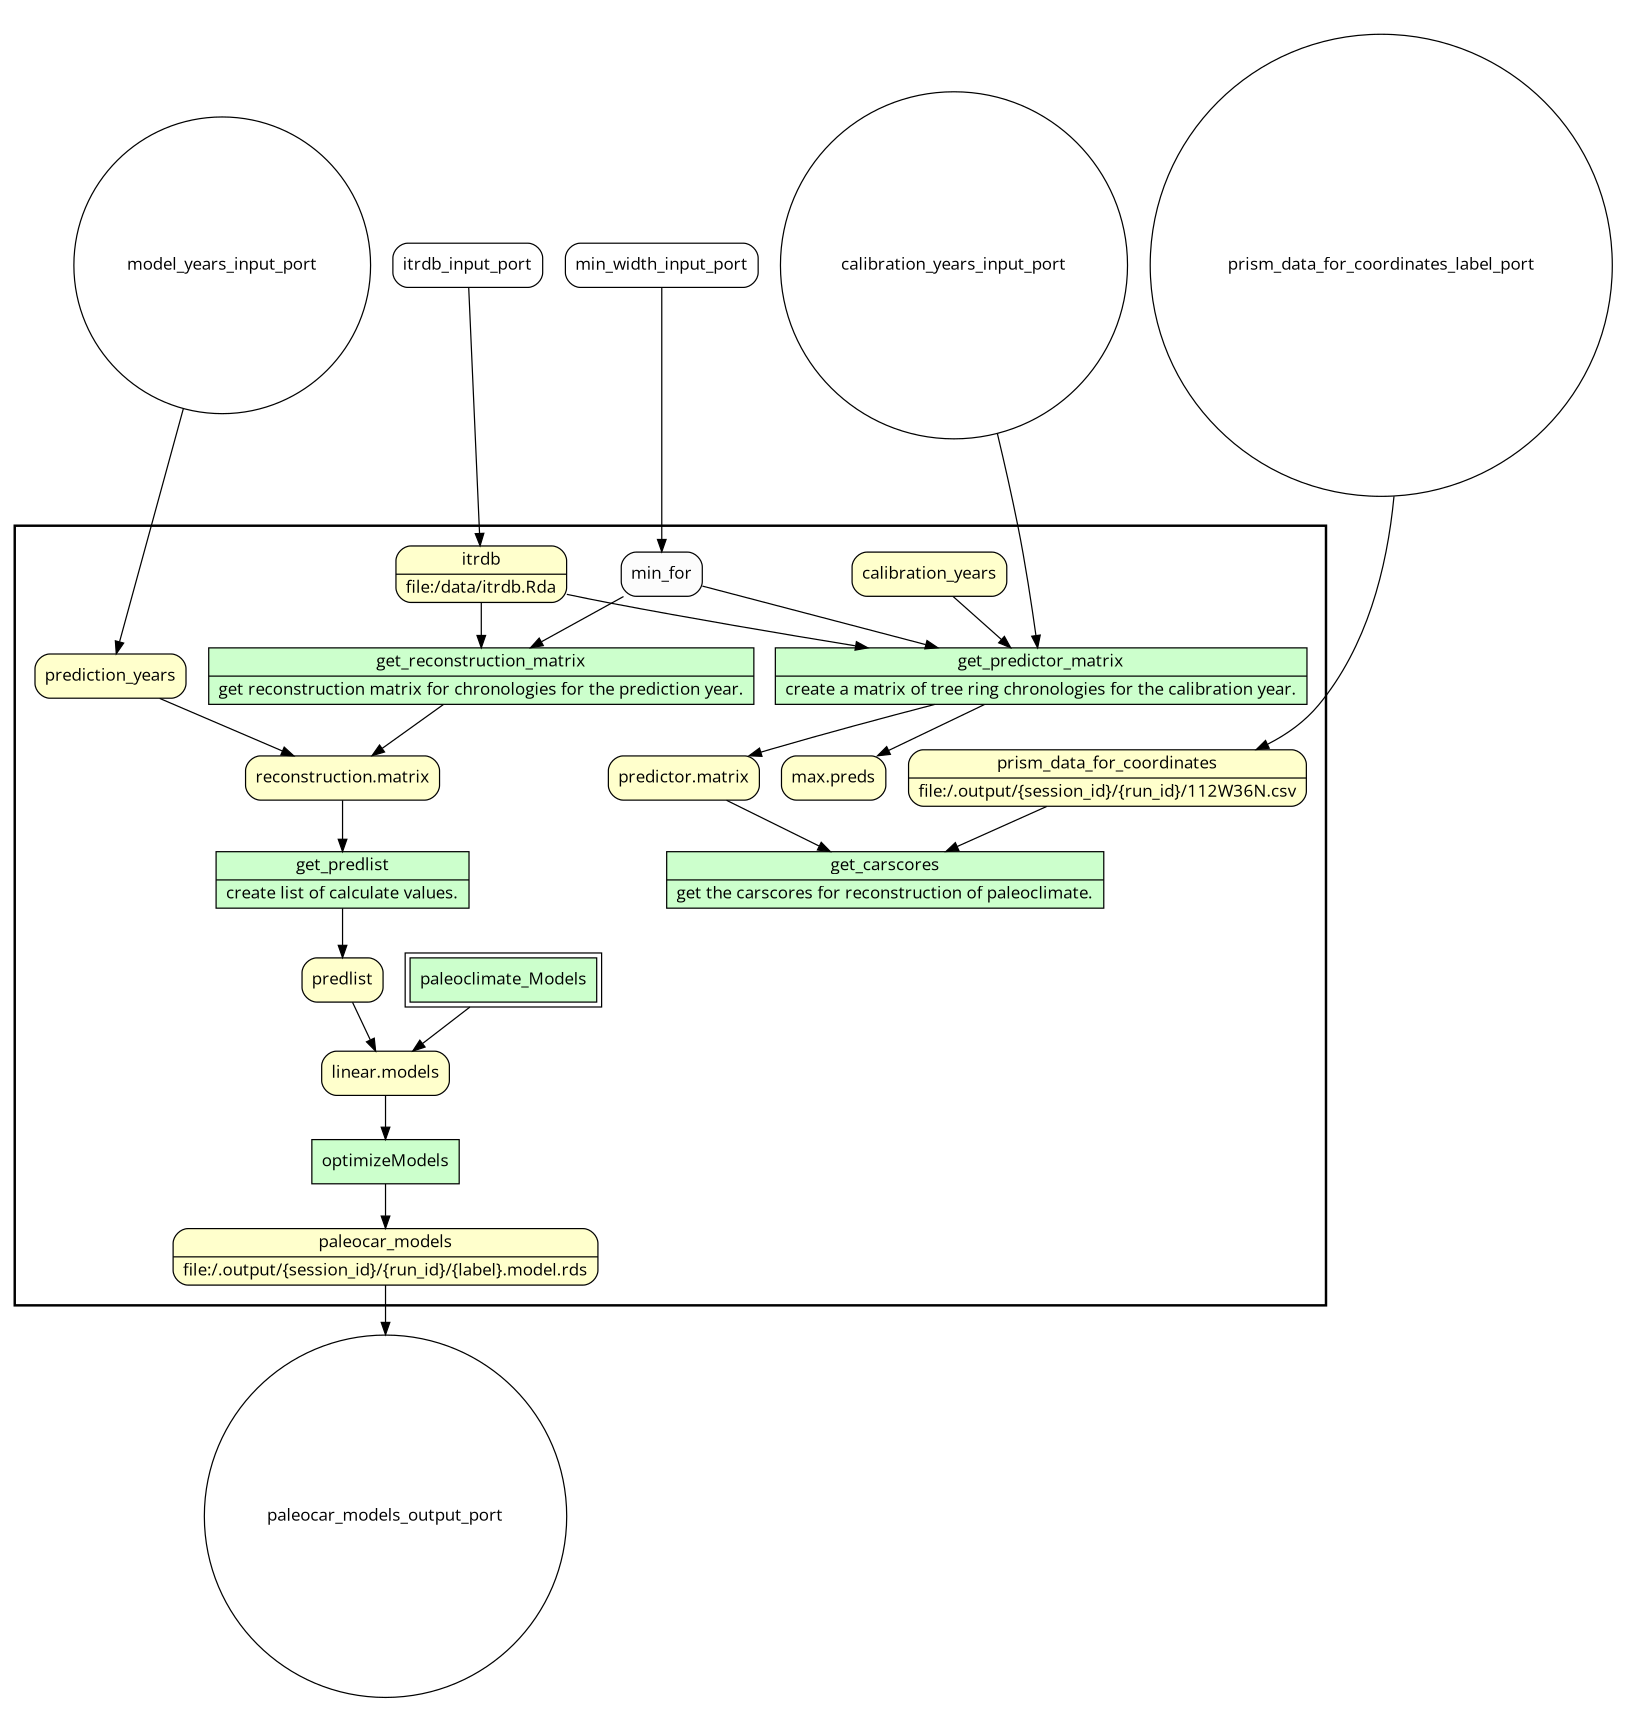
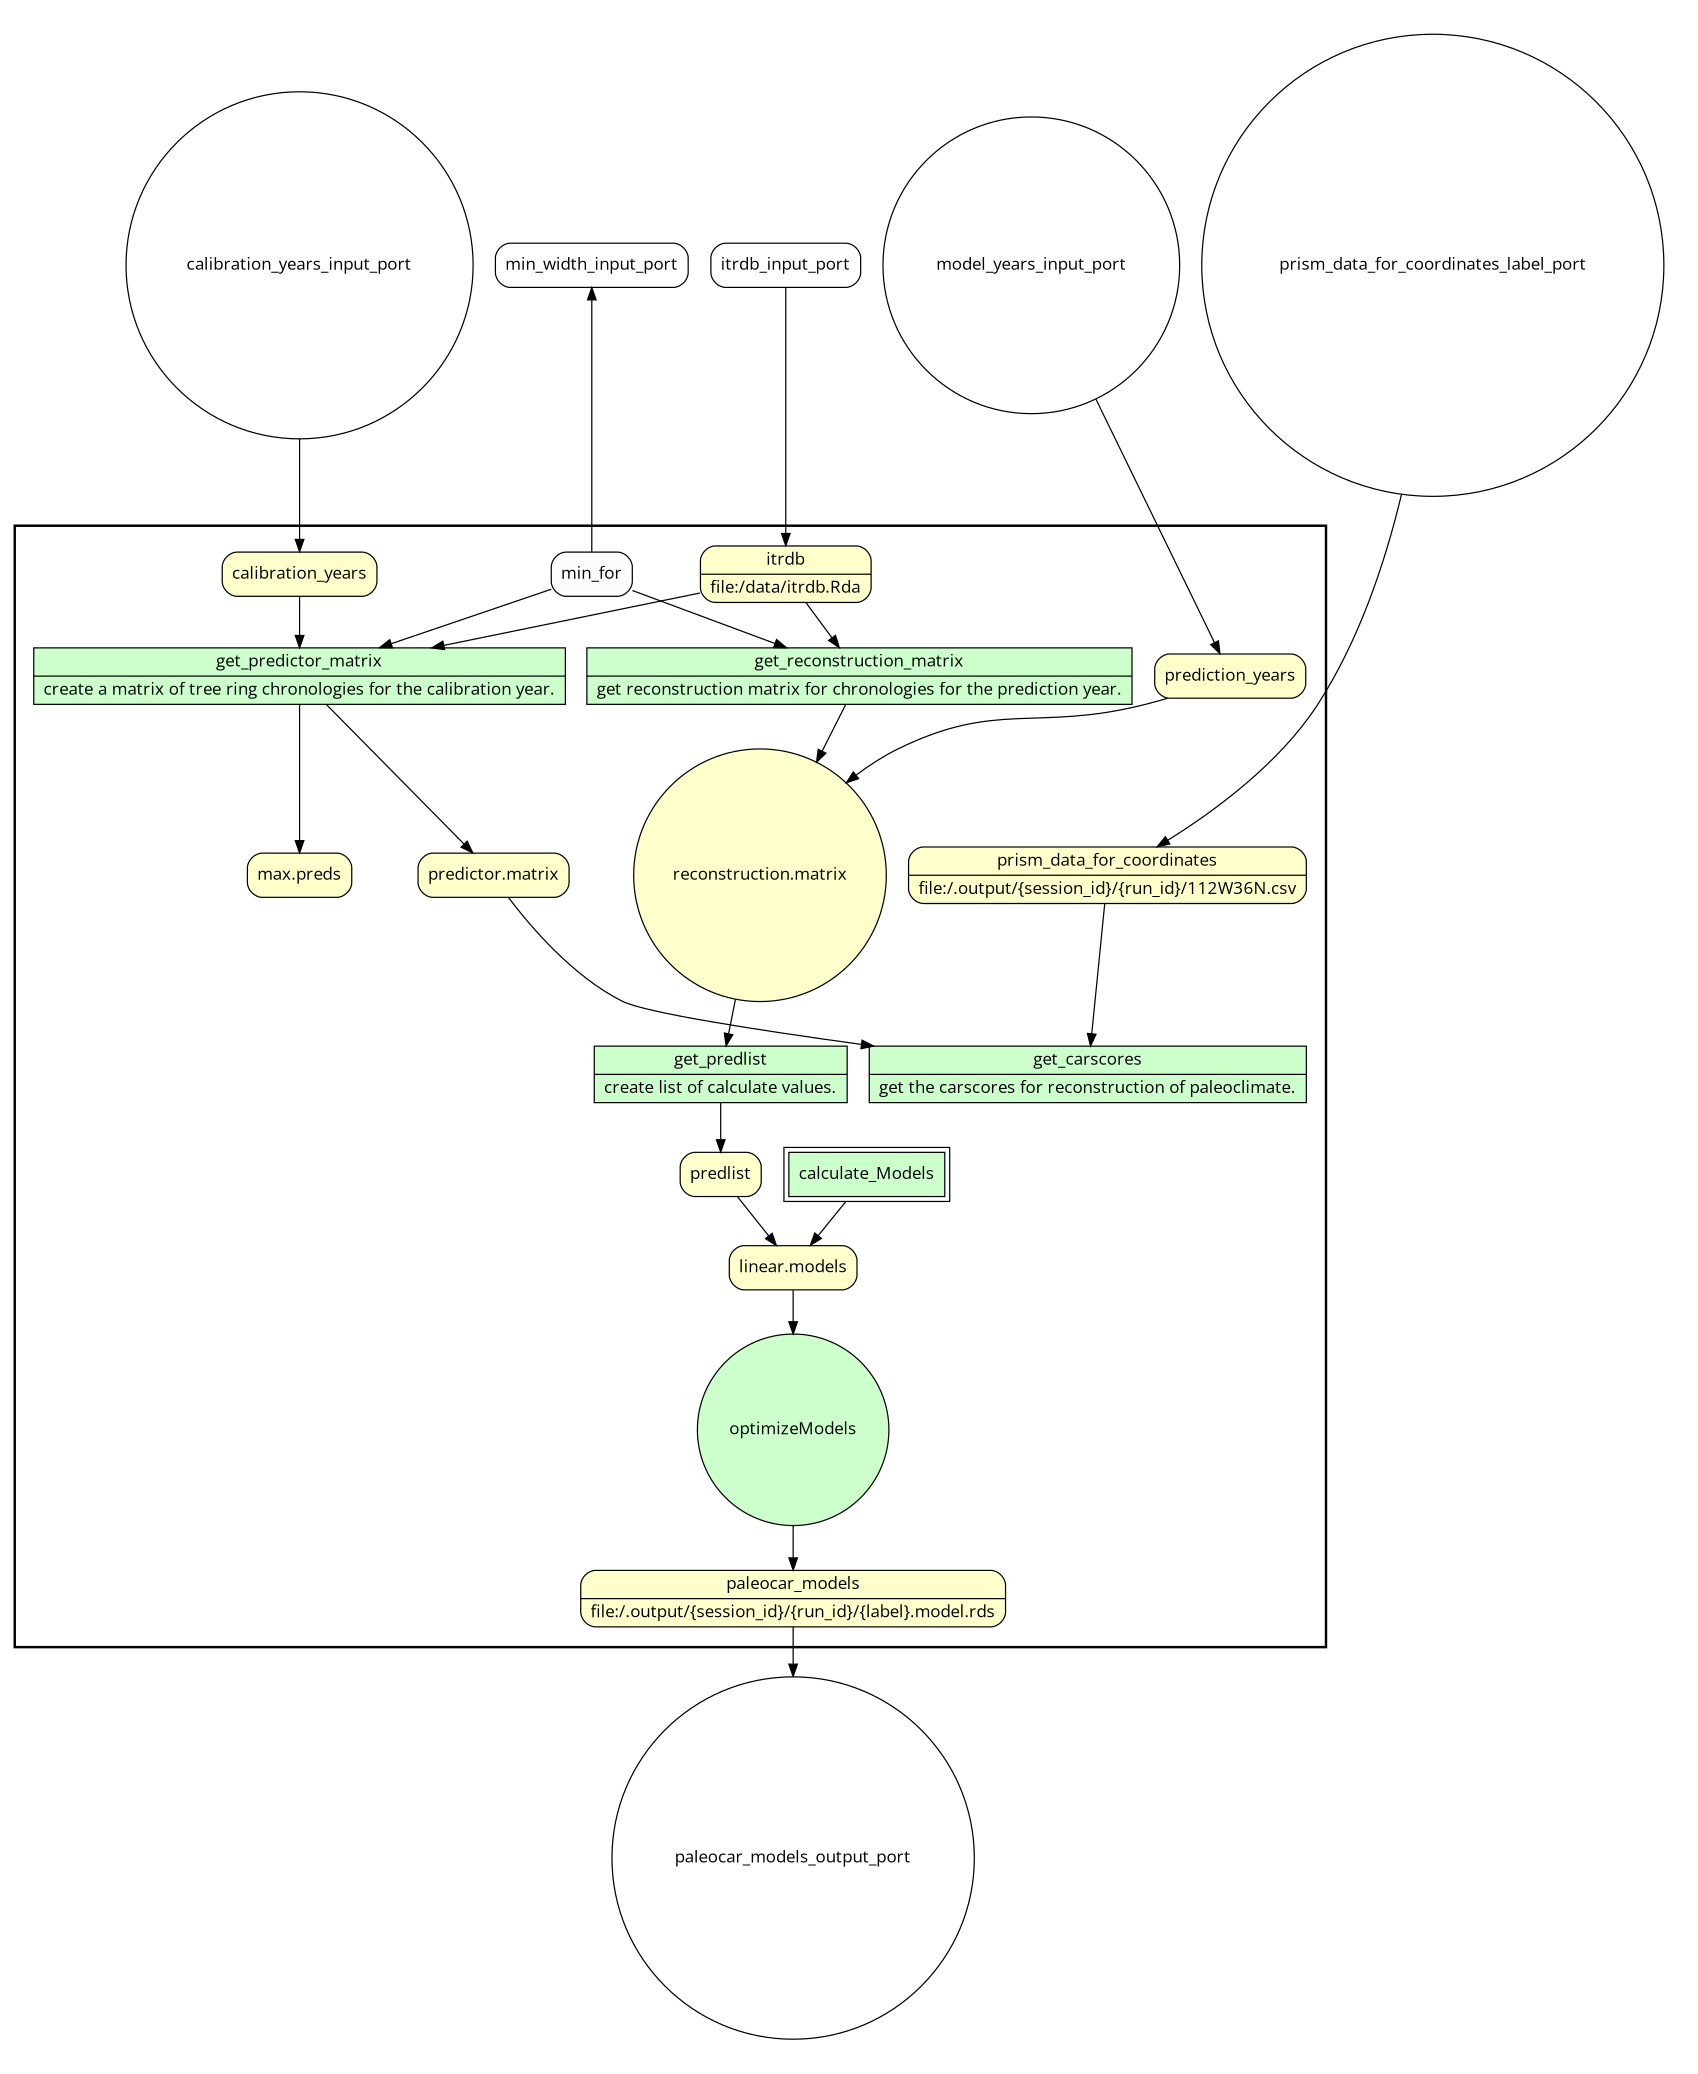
(662, 414) -> (592, 426)
(1021, 544) -> (300, 489)
(343, 778) -> (760, 875)
(503, 980) -> (867, 1174)
(386, 1162) -> (793, 1430)
